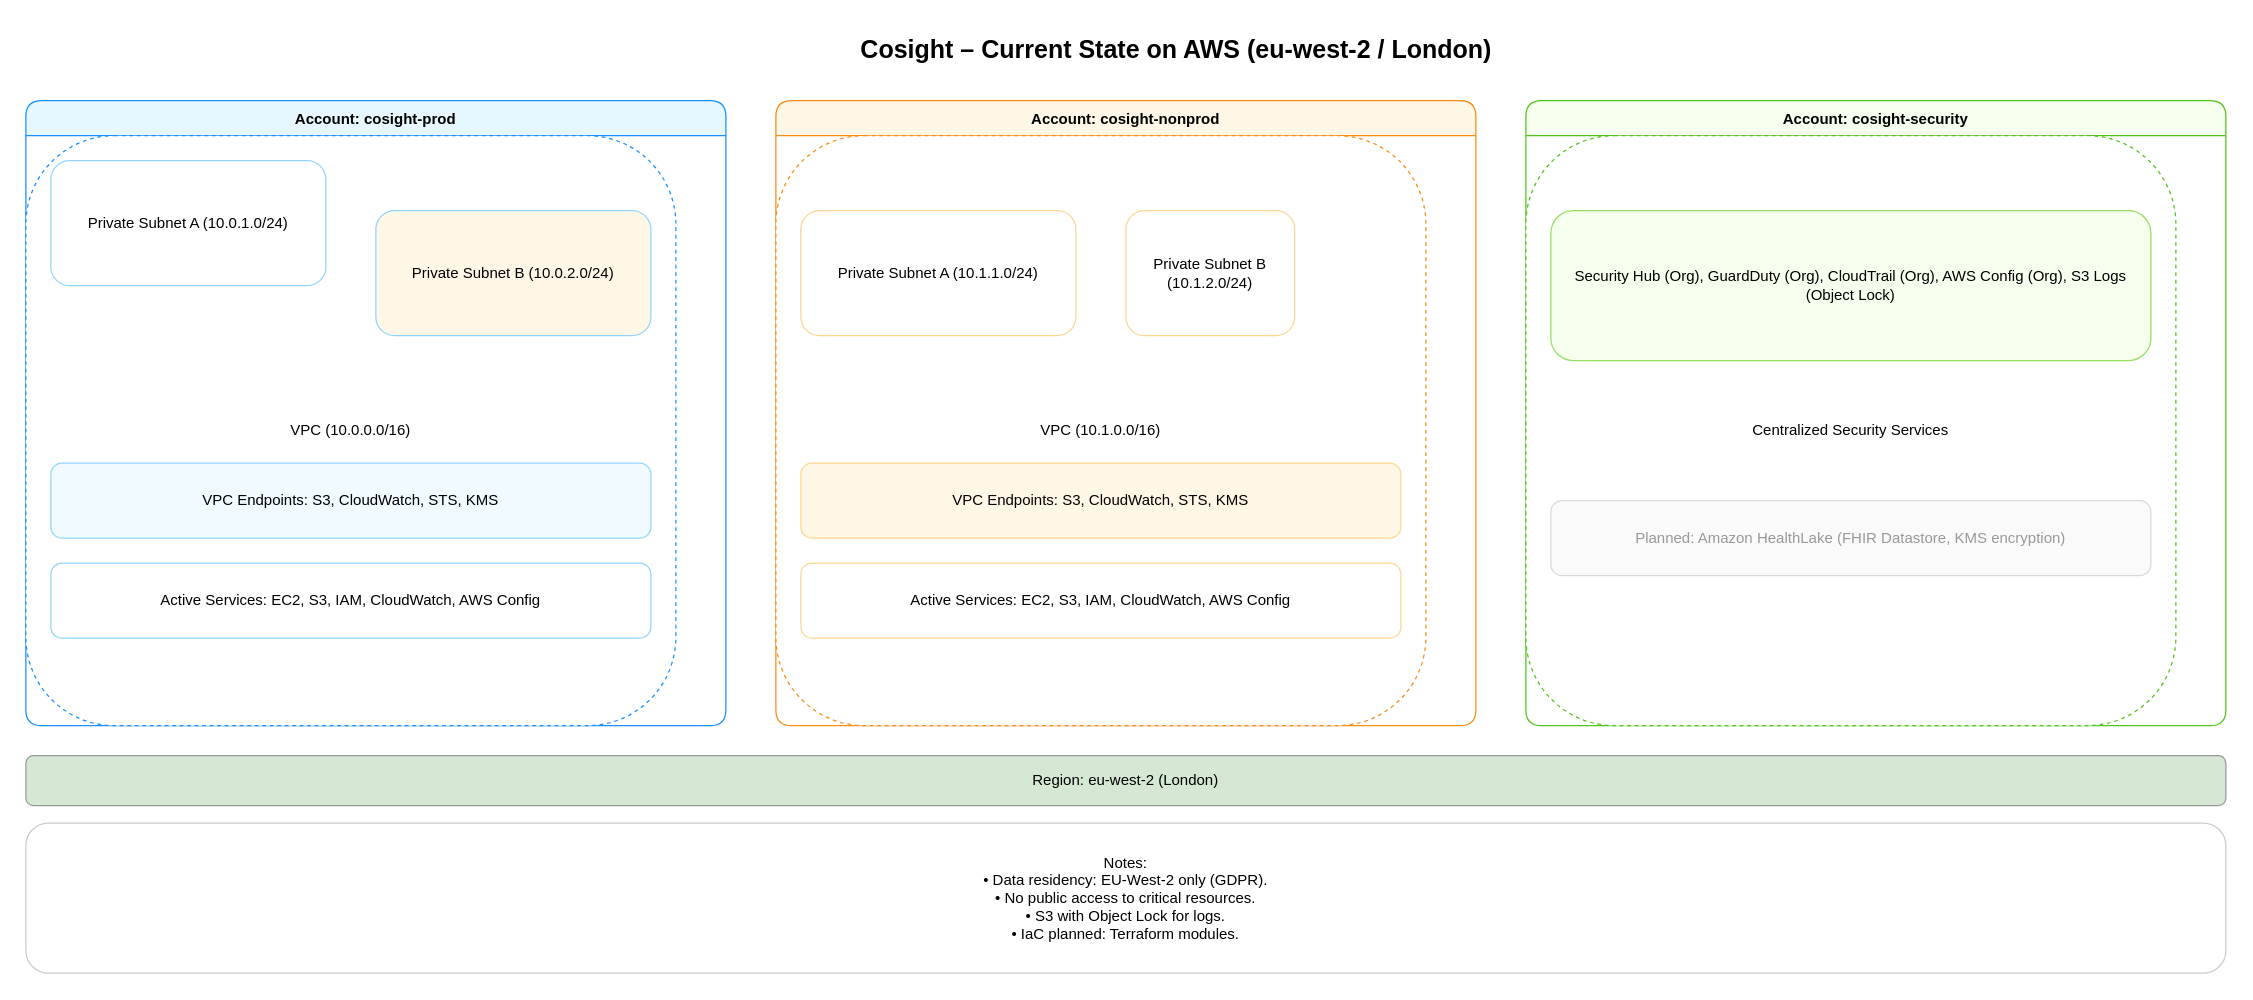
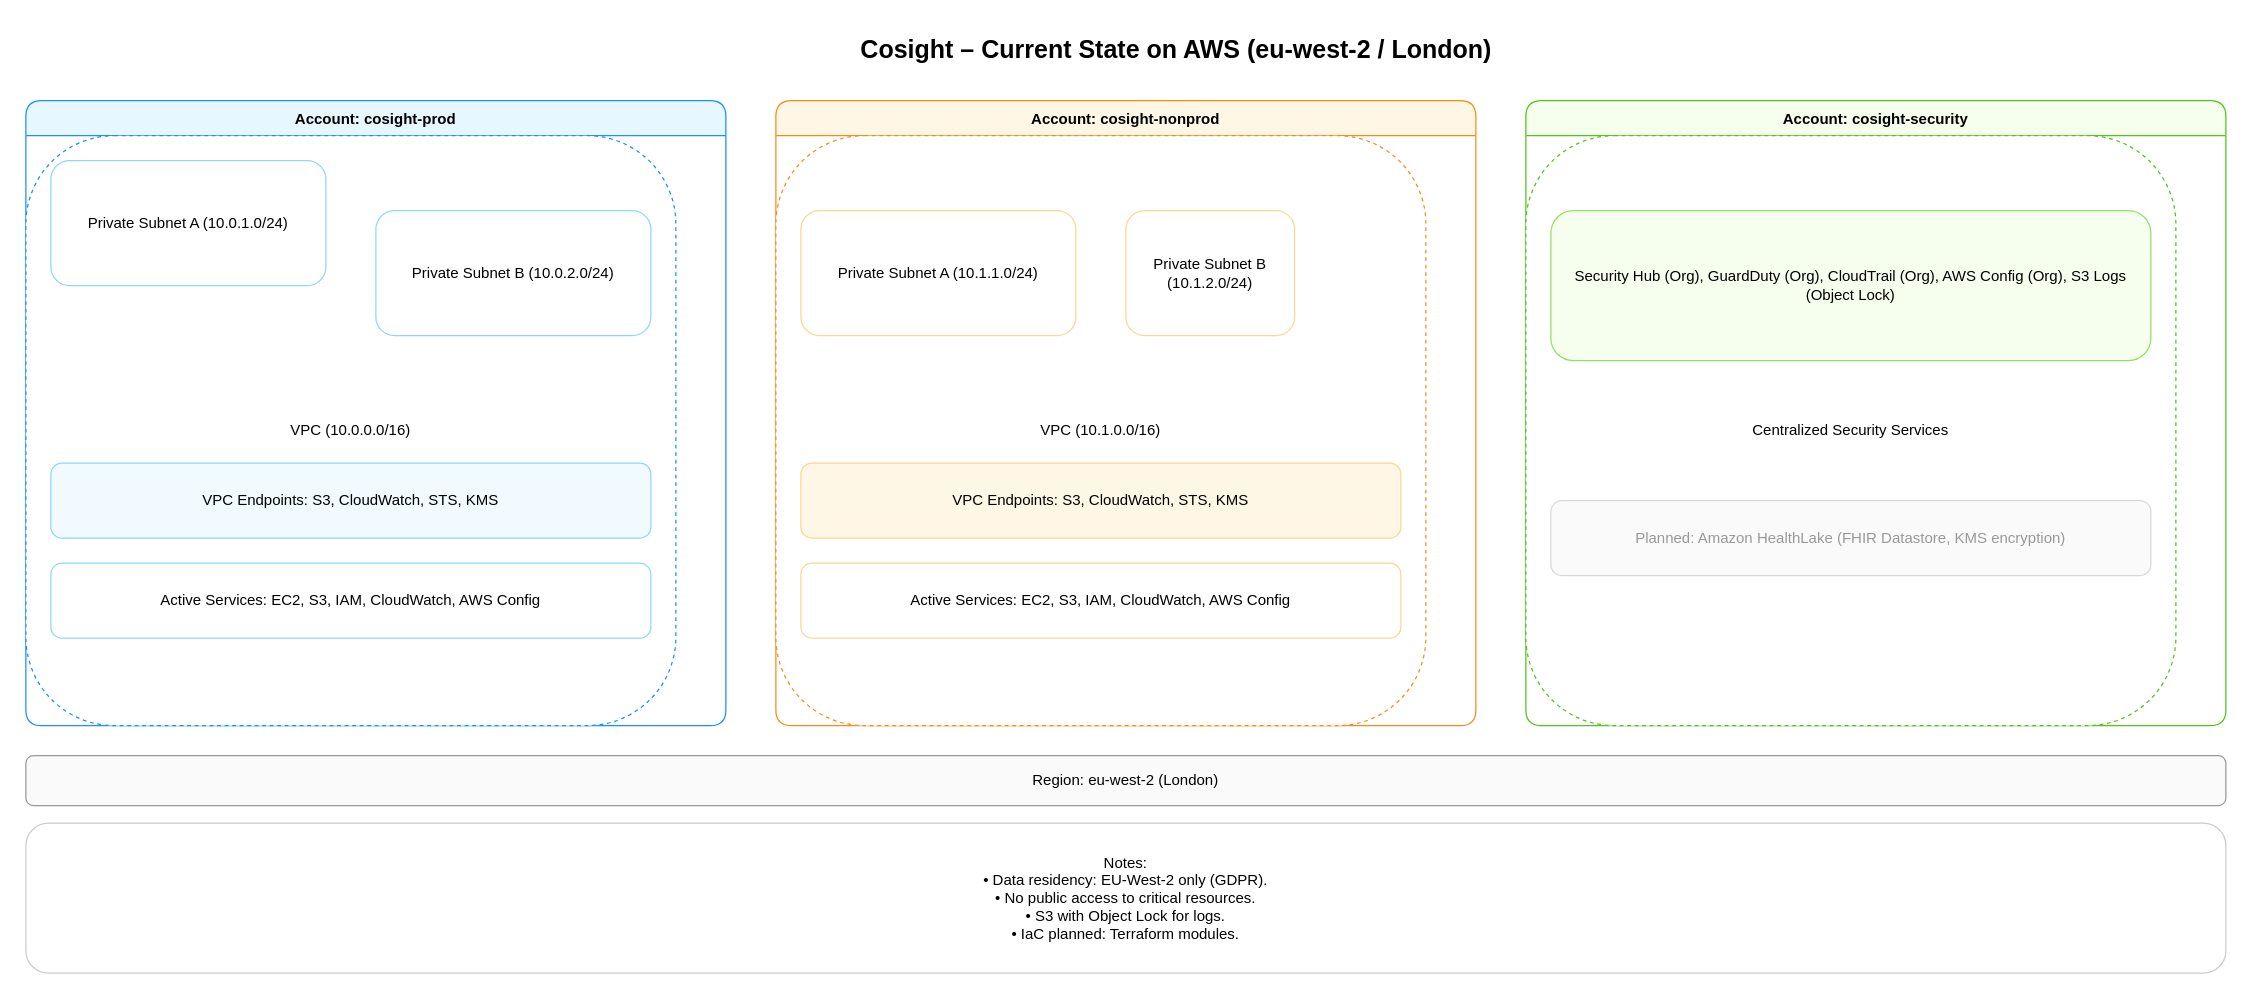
(513, 273) -> (513, 273)
(1126, 781) -> (1126, 781)
